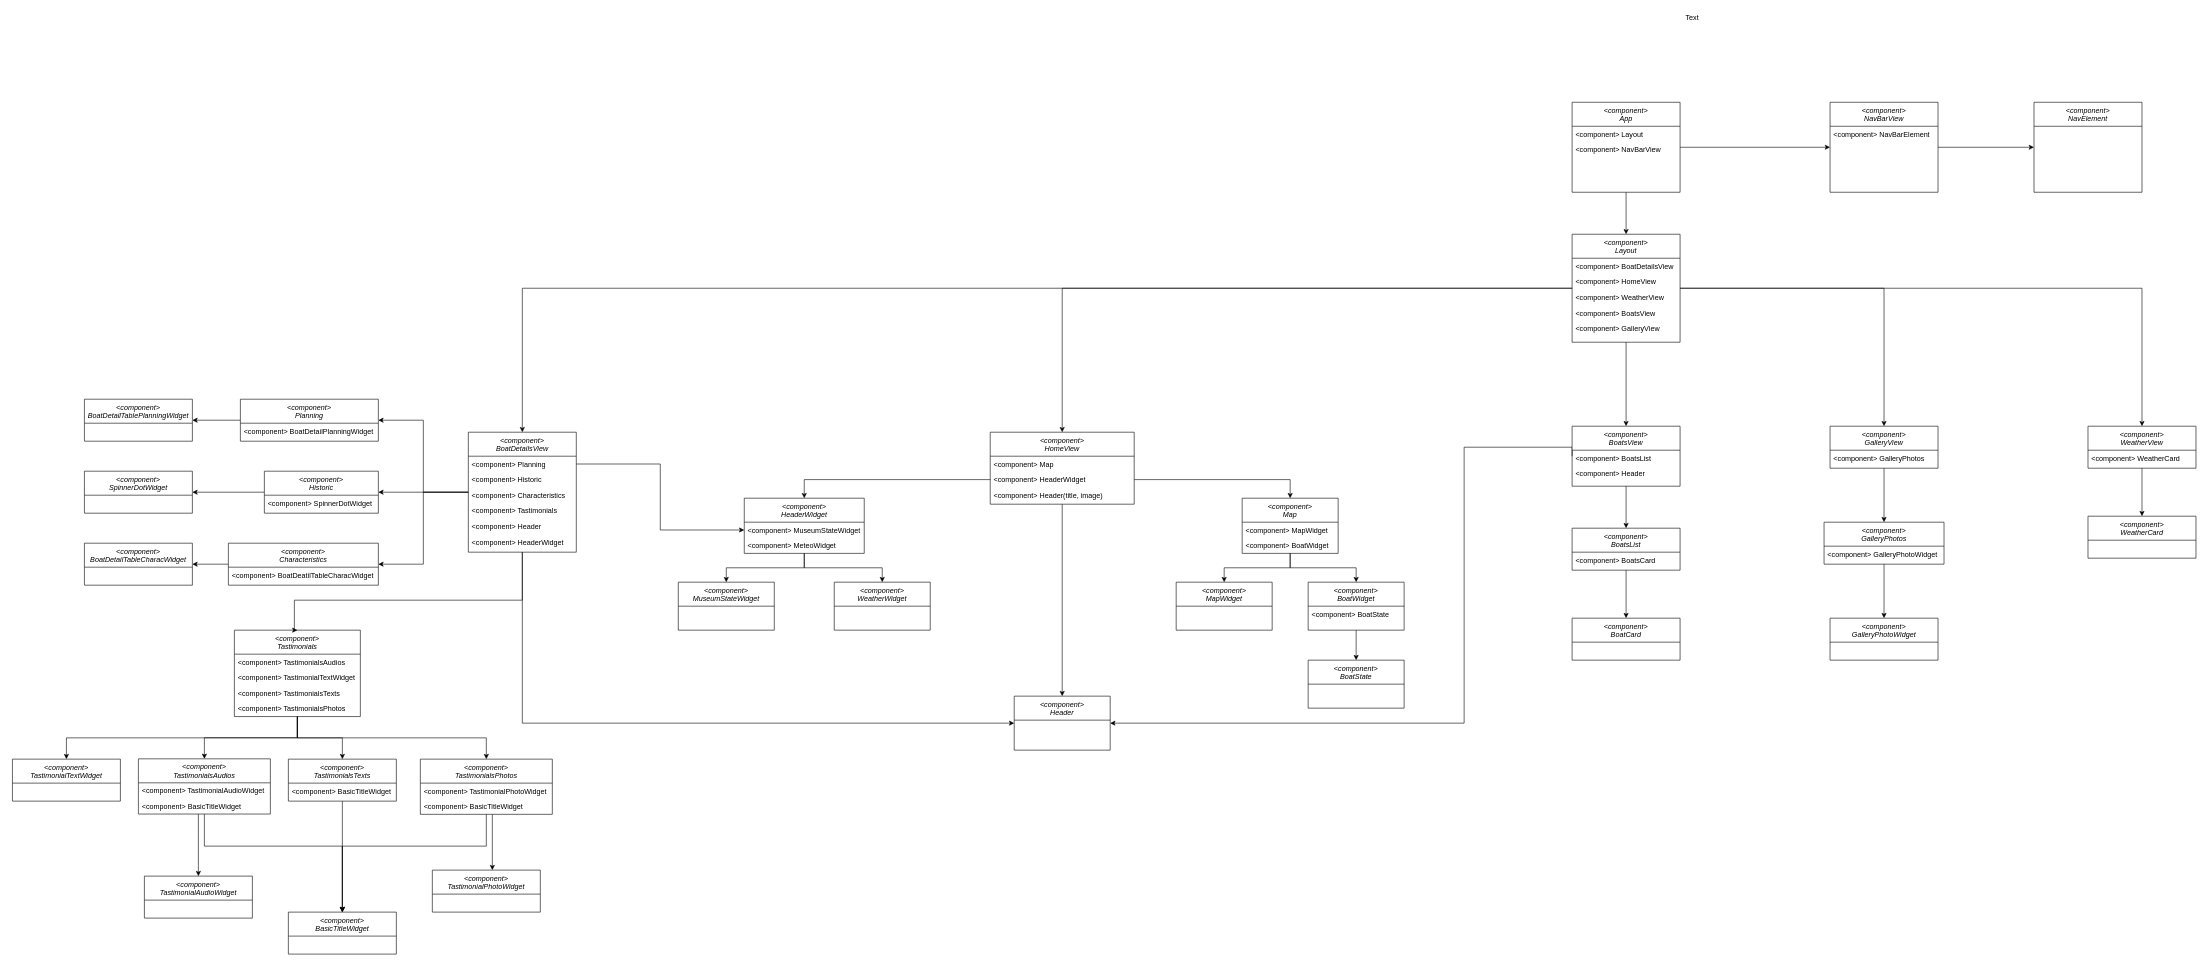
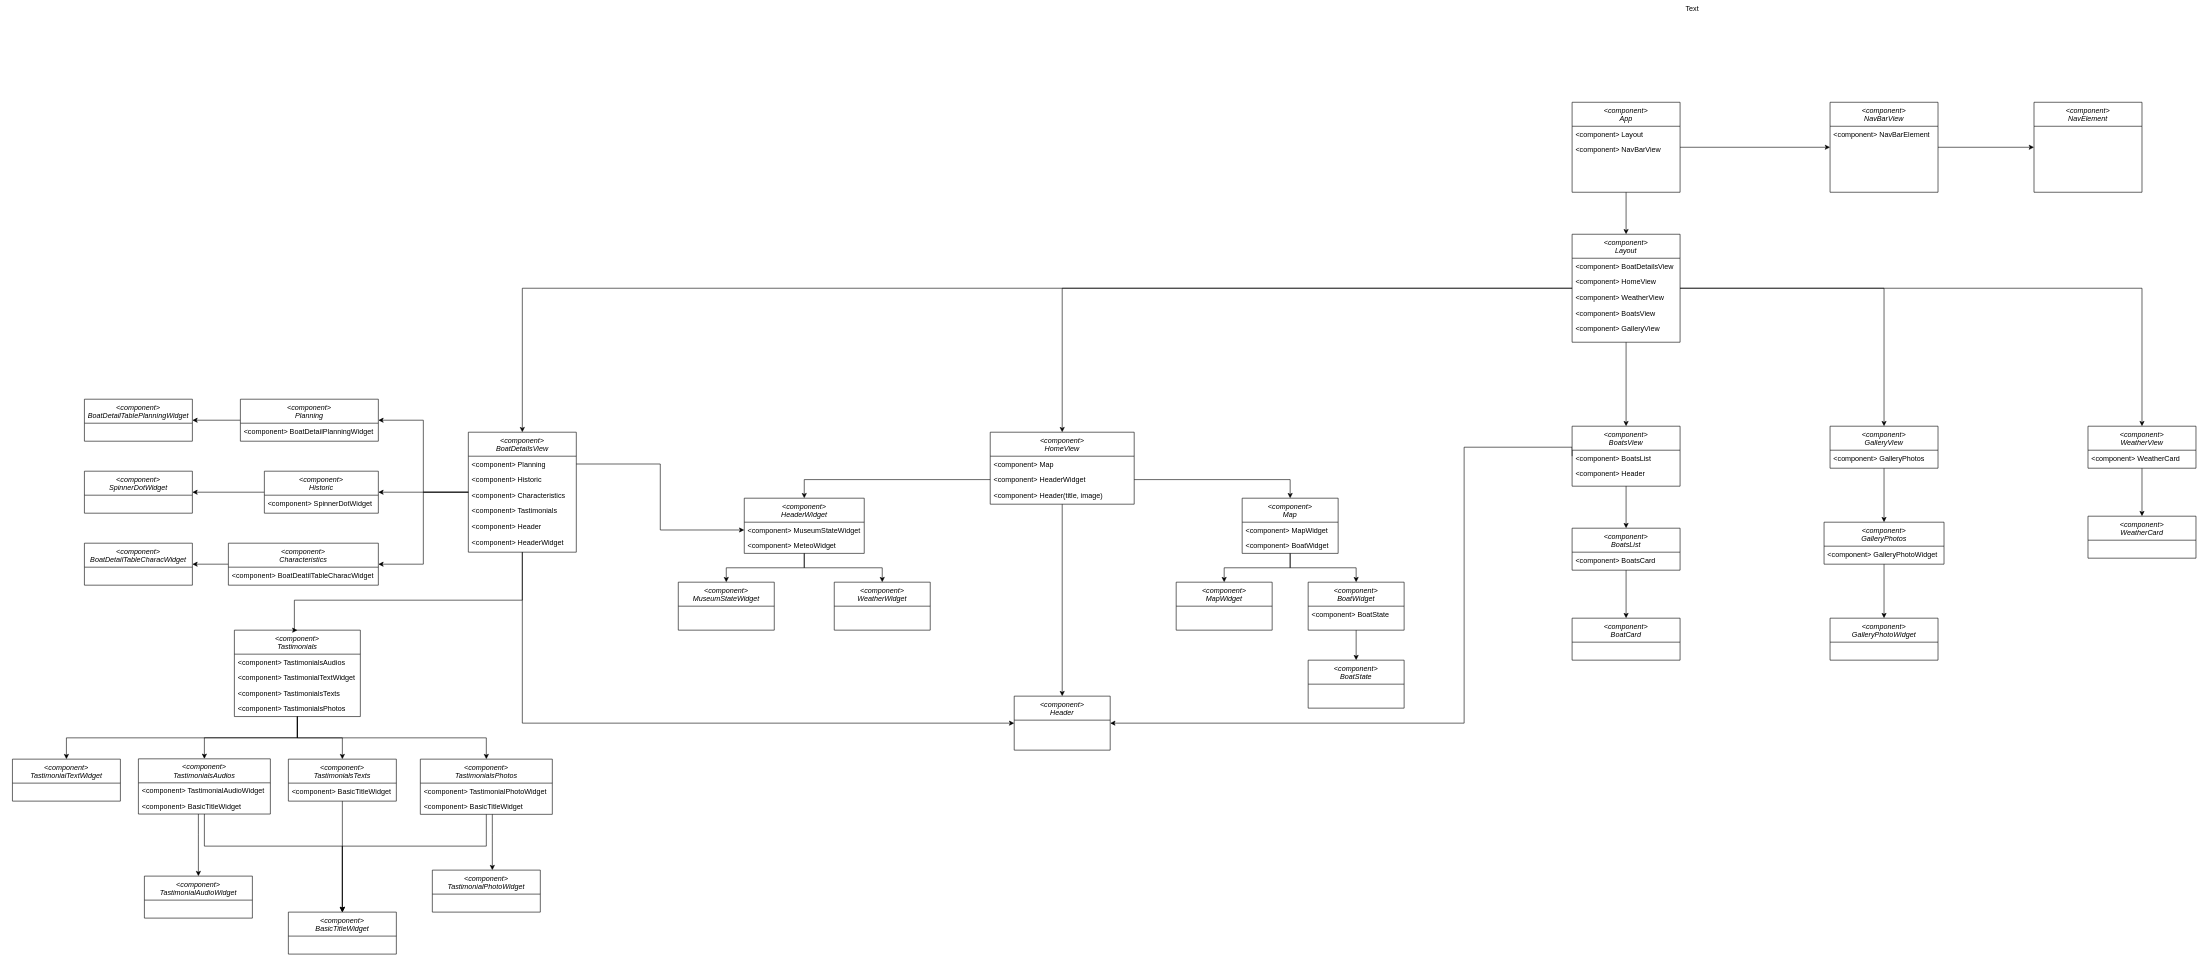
(1692, 18) -> (1692, 9)
